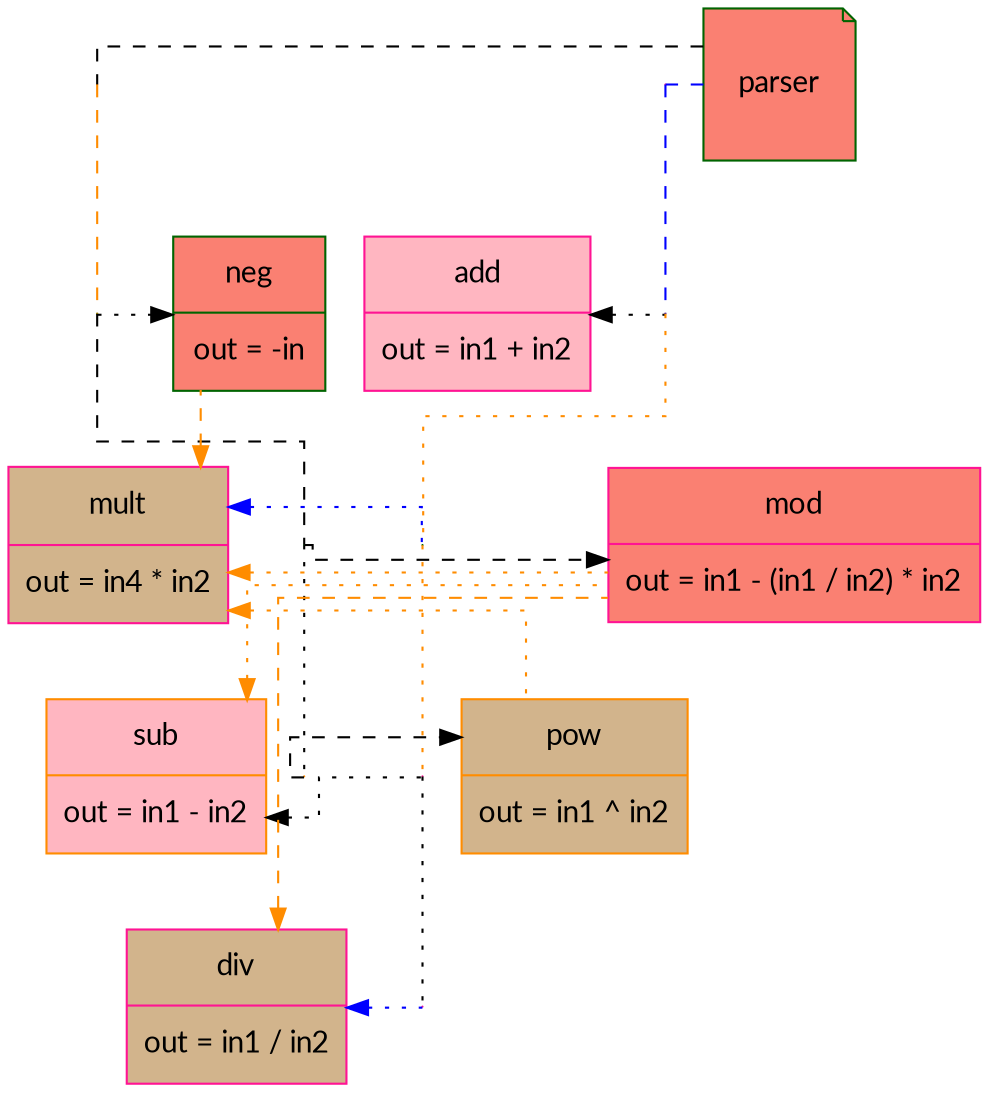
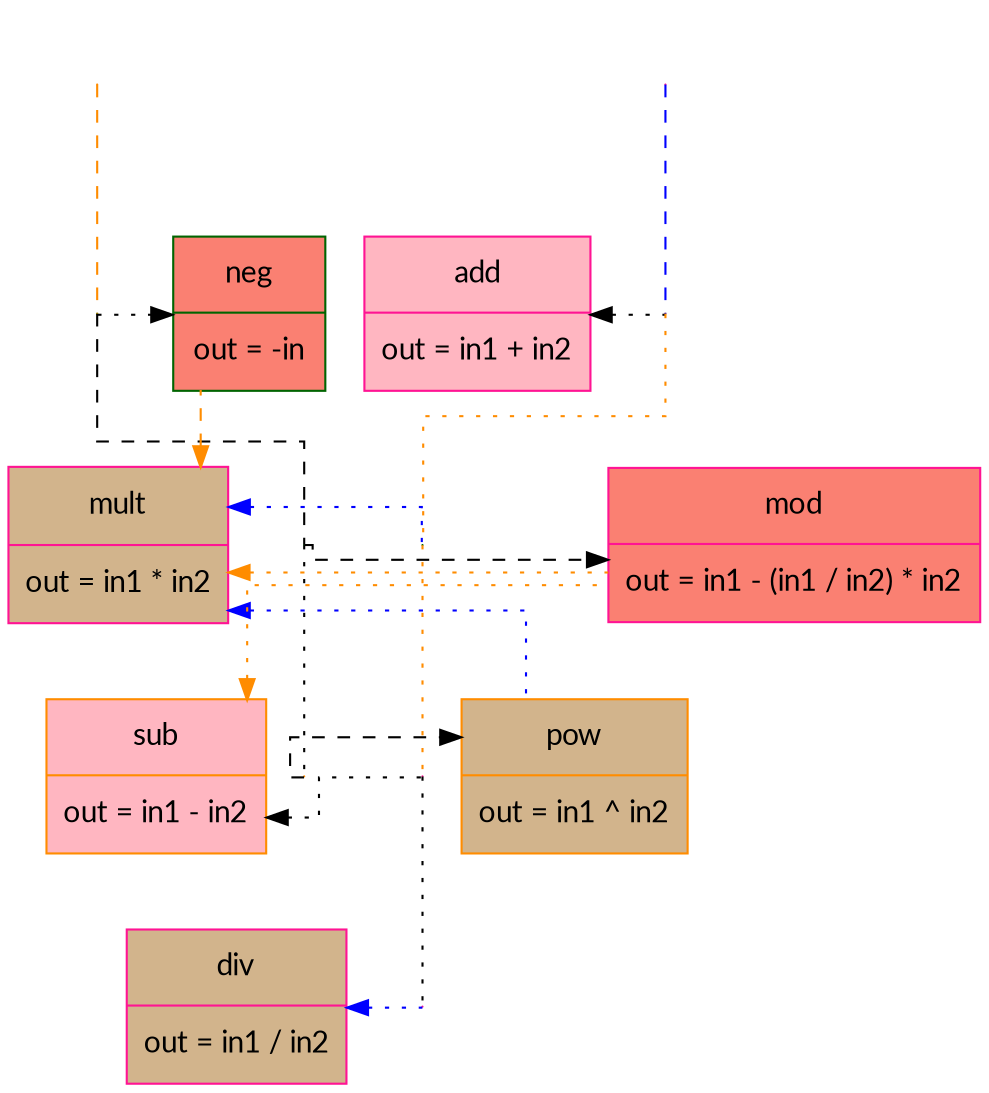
(780, 84) -> none
(118, 583) -> (118, 583)
(288, 598) -> none
(442, 611) -> (442, 611)
